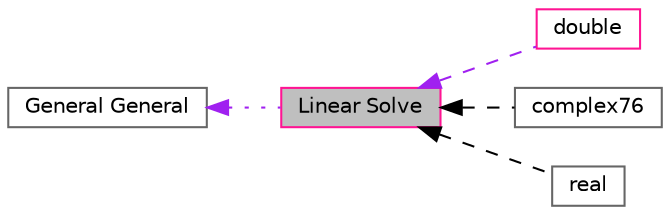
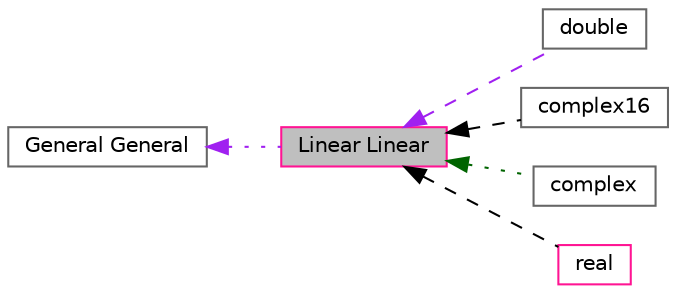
(588, 29) -> (595, 29)
(361, 108) -> (364, 147)
(588, 108) -> (595, 108)
(588, 186) -> (595, 265)
none -> (595, 186)
